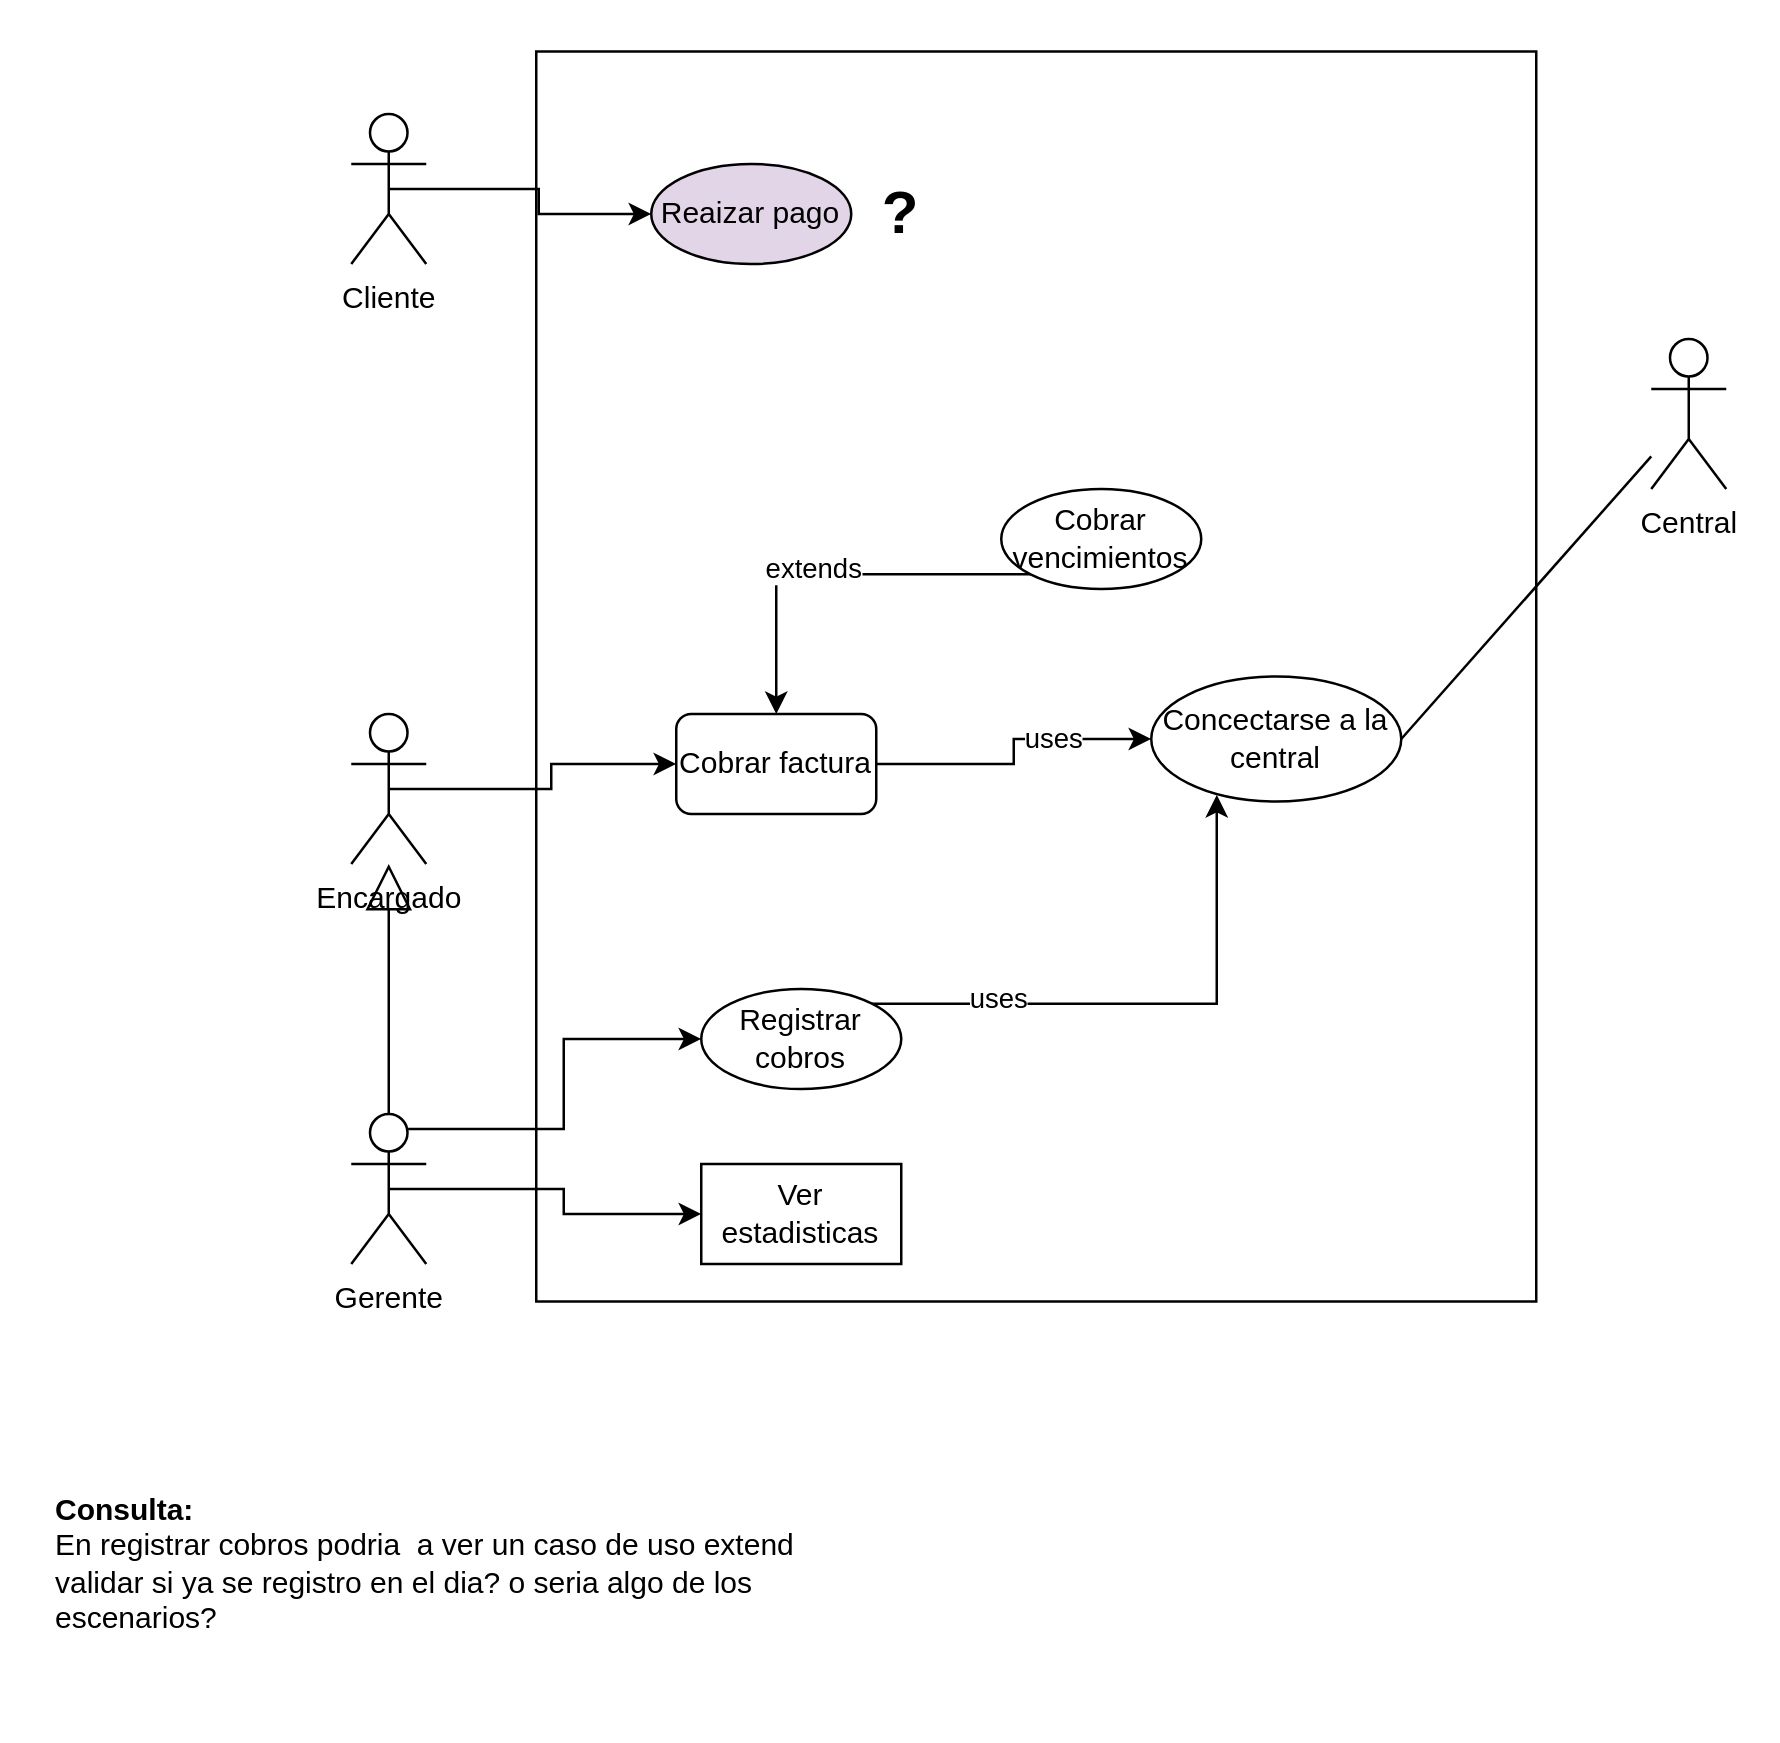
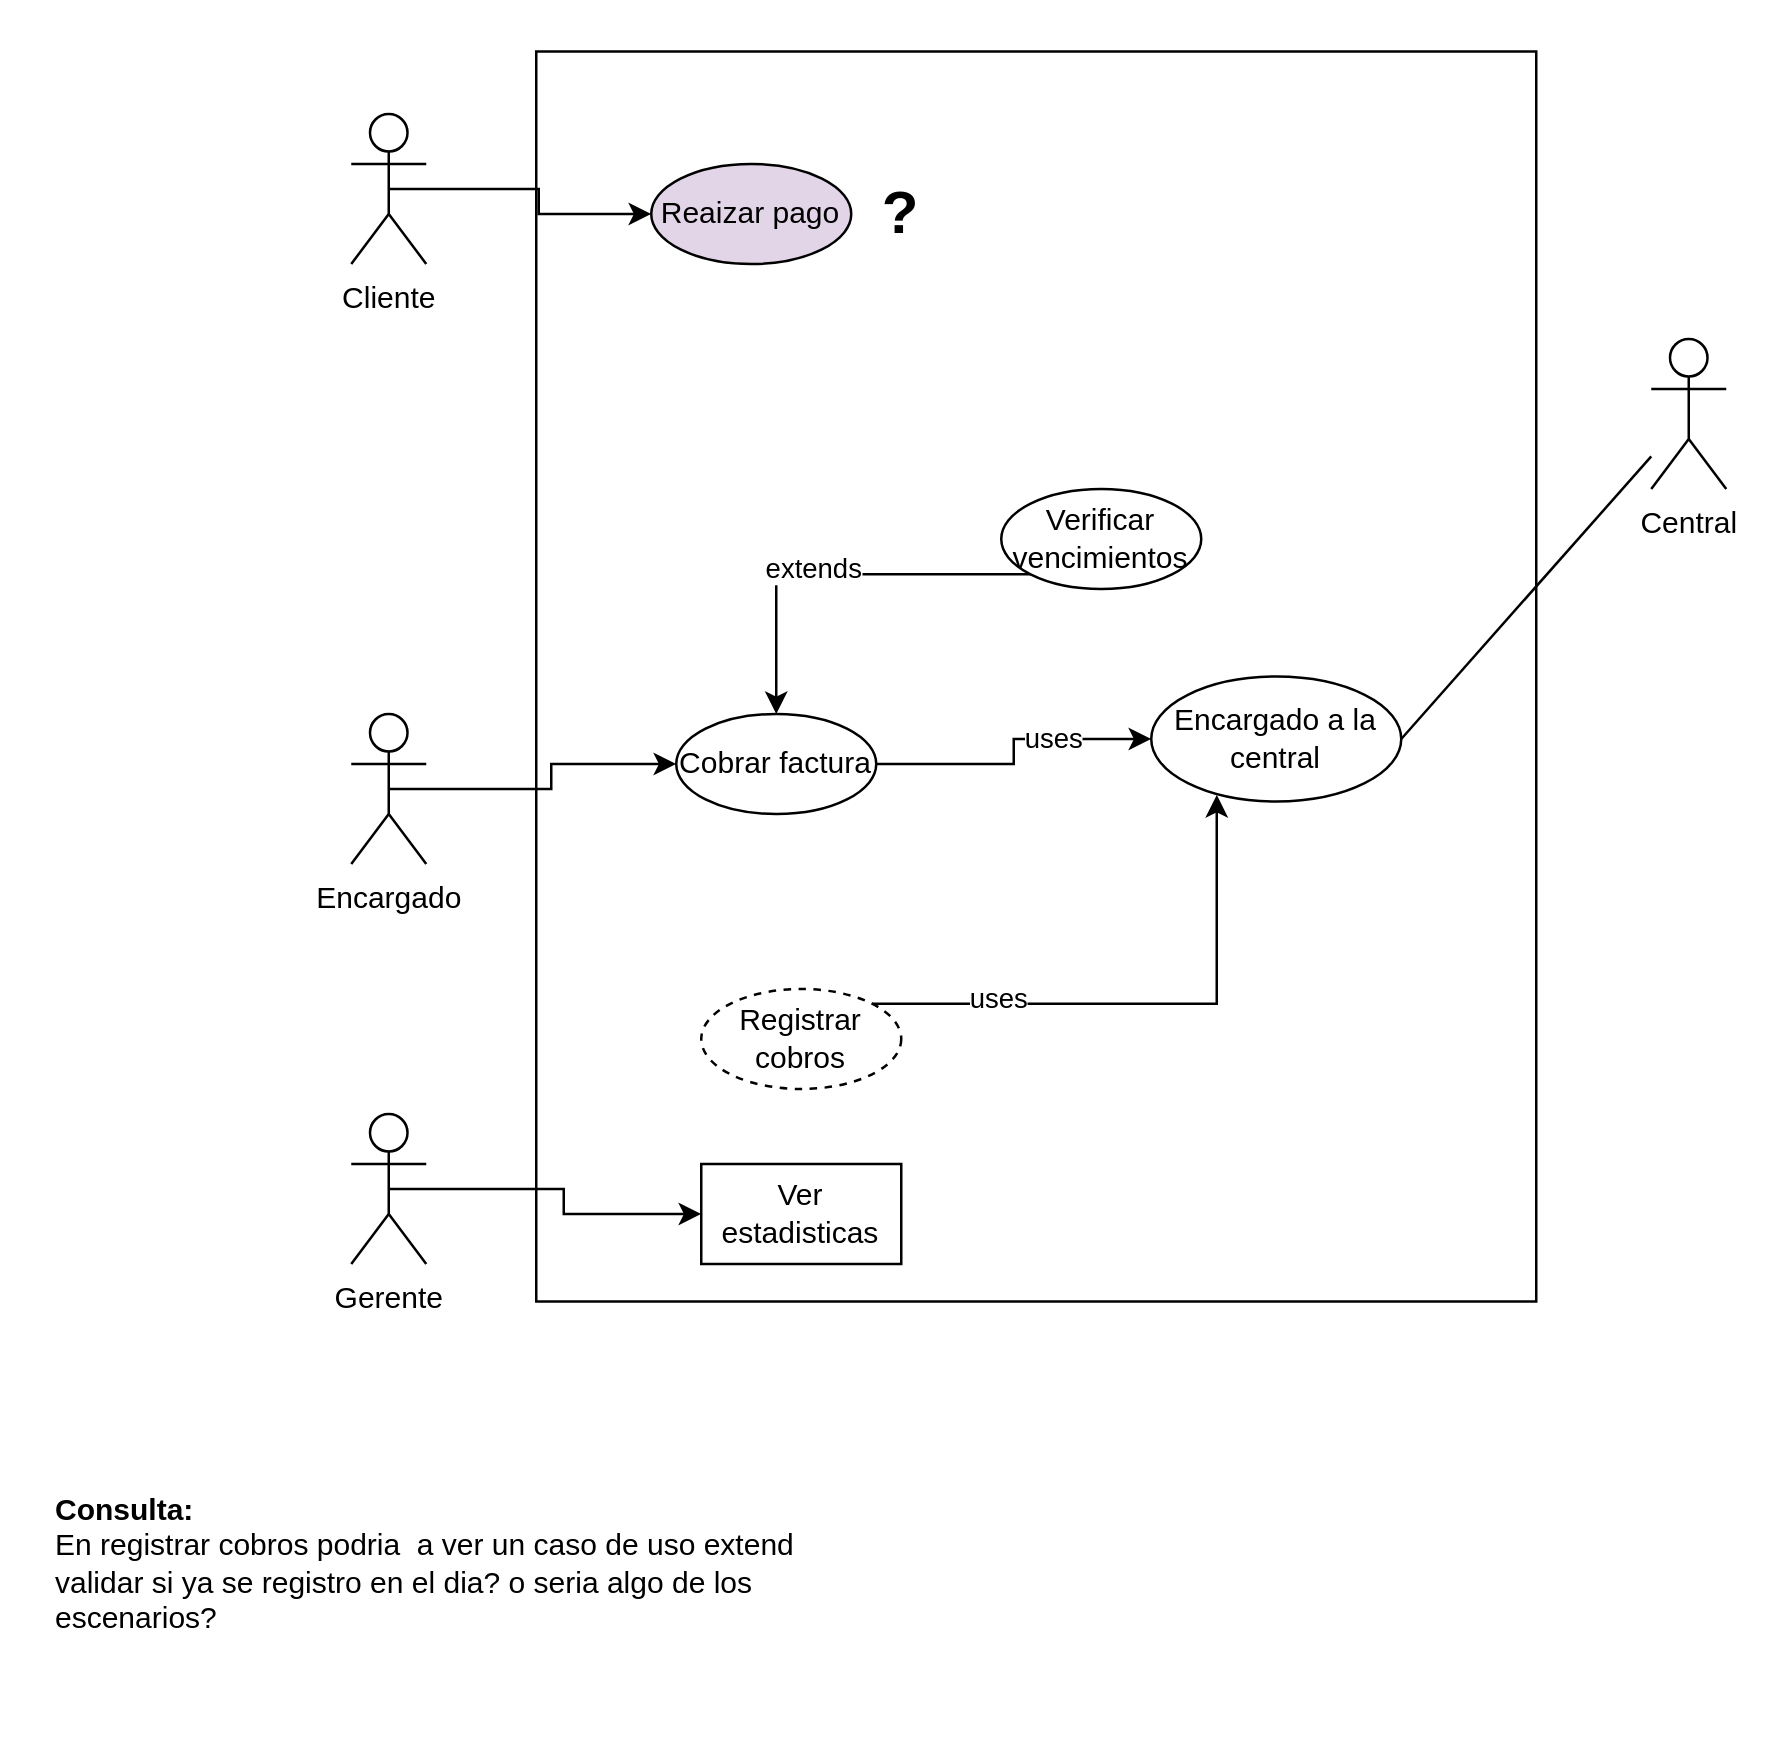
(1101, 539) -> (1101, 539)
(1276, 739) -> (1276, 739)
(776, 764) -> (776, 764)
(389, 1011) -> none
(801, 1039) -> (801, 1039)
(564, 1102) -> none
